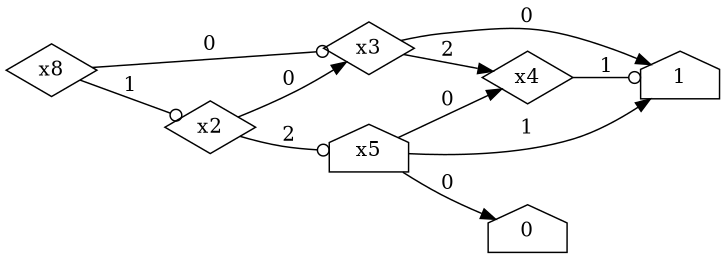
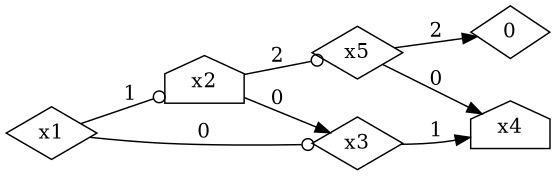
(448, 50) -> (437, 131)
(52, 70) -> (52, 133)
(528, 78) -> (510, 127)
(680, 78) -> none
(210, 127) -> (204, 82)
(369, 151) -> (357, 53)
(448, 184) -> (437, 31)
(528, 231) -> (510, 32)
